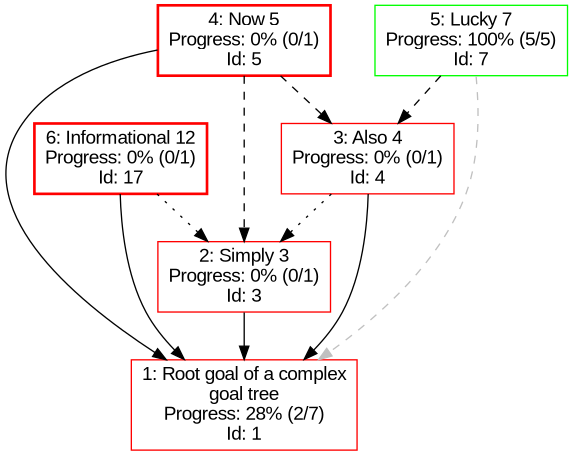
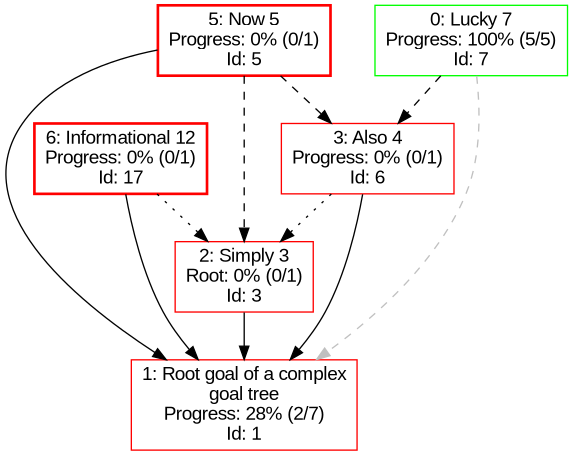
(244, 40) -> (244, 40)
(471, 40) -> (471, 40)
(368, 159) -> (368, 159)
(244, 277) -> (244, 277)
